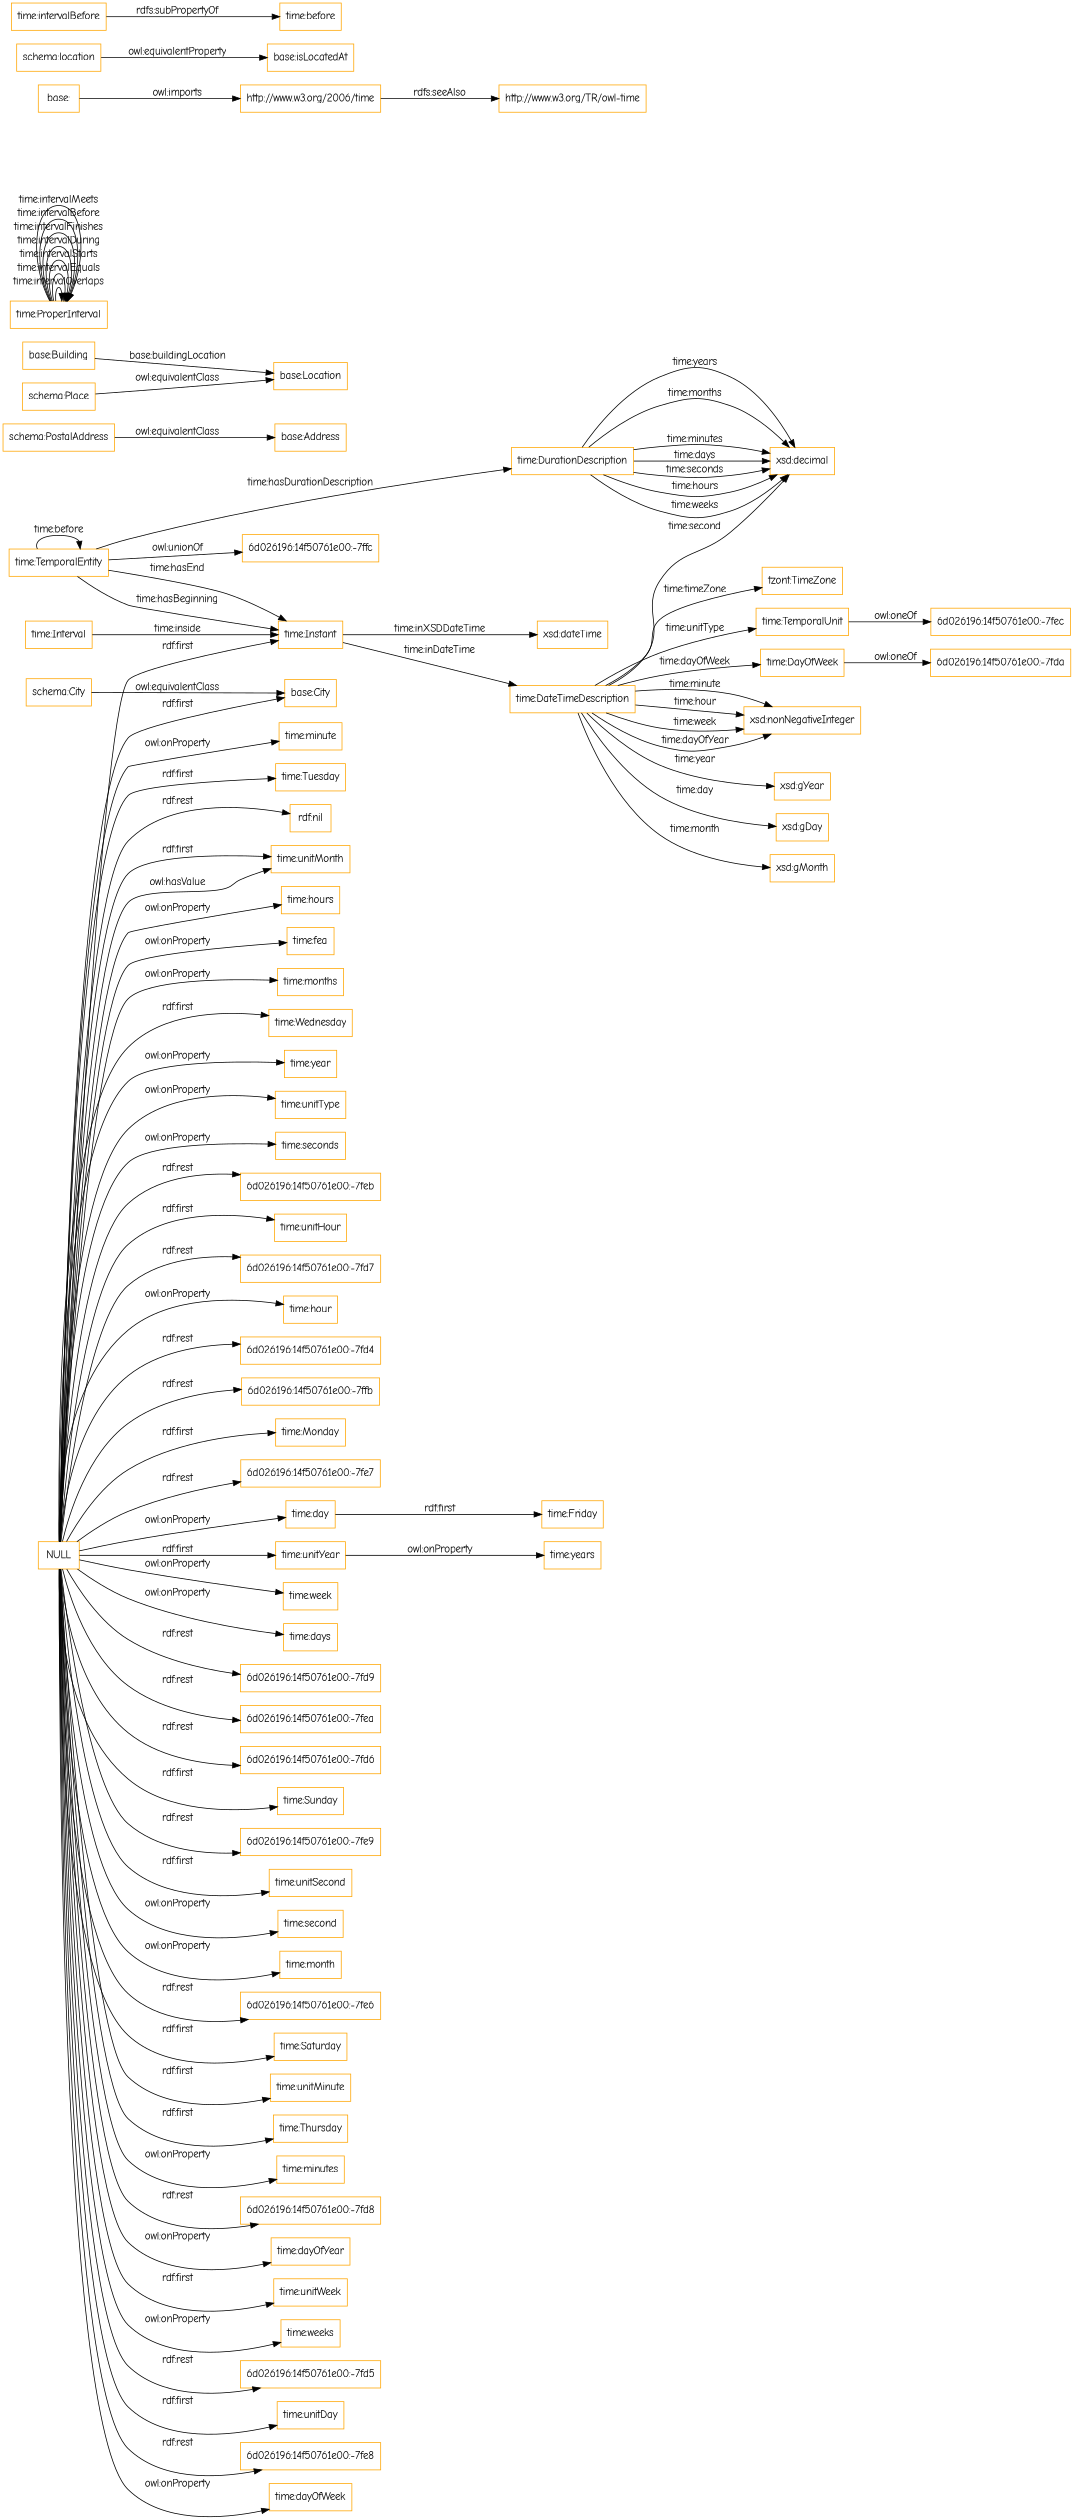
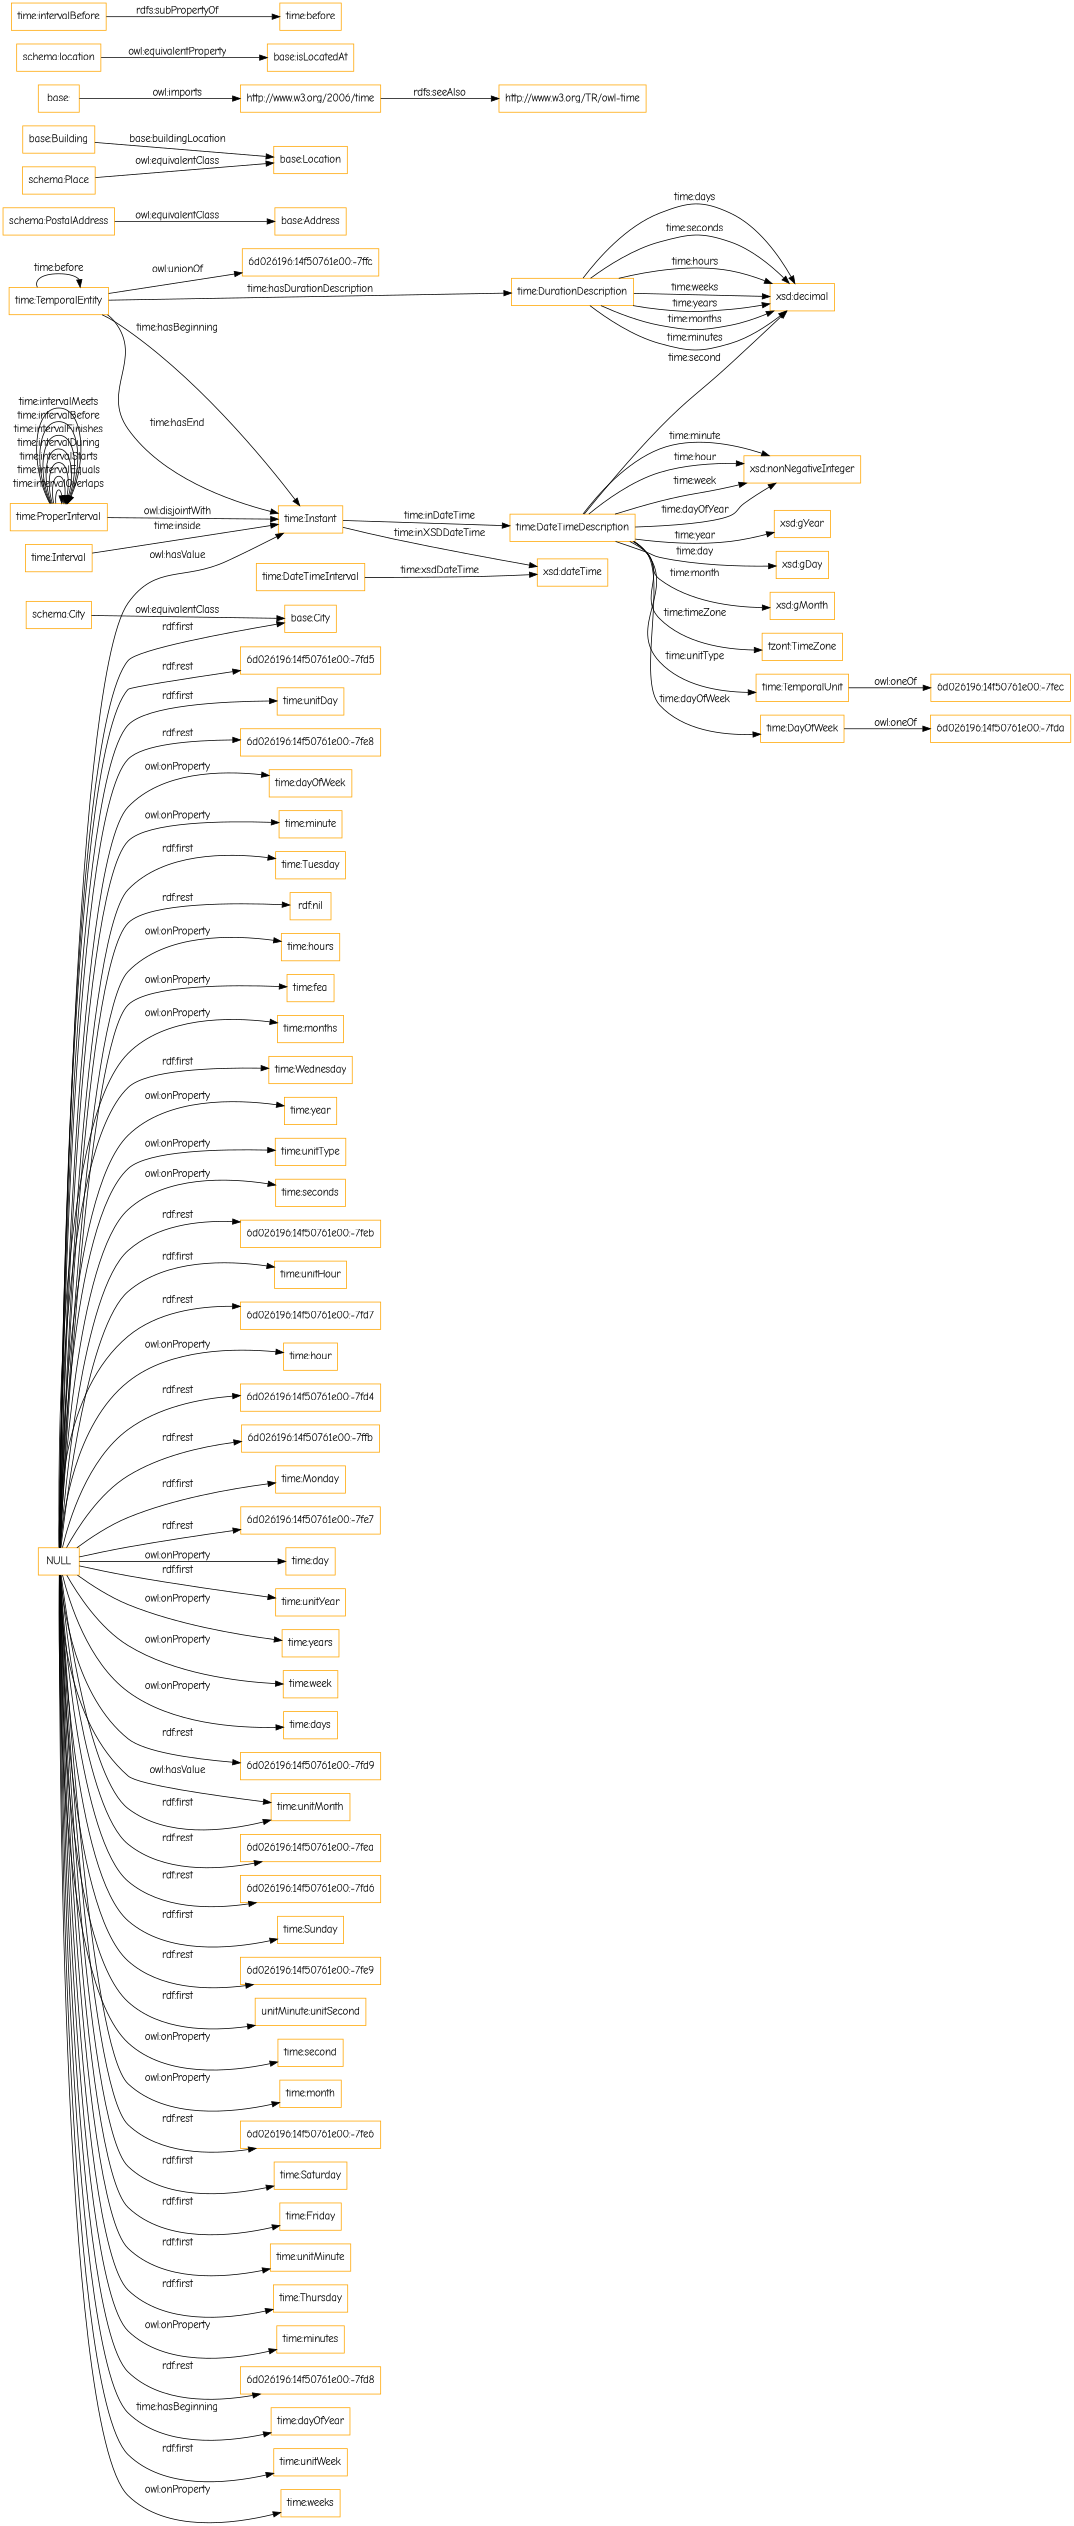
none -> (189, 518)
none -> (311, 577)
(177, 646) -> (177, 555)
(435, 1514) -> (91, 2048)
(441, 1555) -> (172, 1619)
(311, 1883) -> (311, 2012)
(177, 2237) -> (177, 2407)
